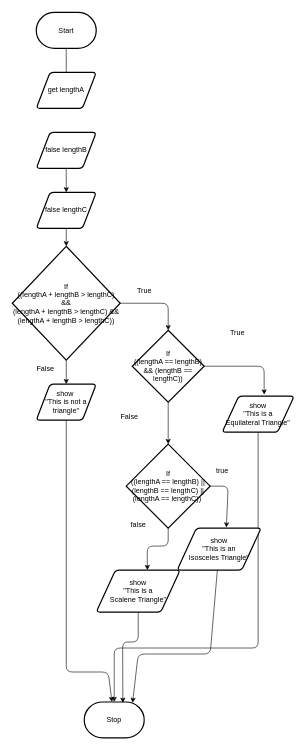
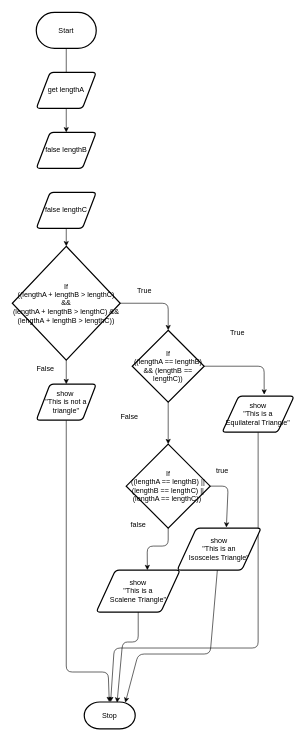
none -> (66, 126)
(66, 186) -> none
(114, 720) -> (110, 716)
